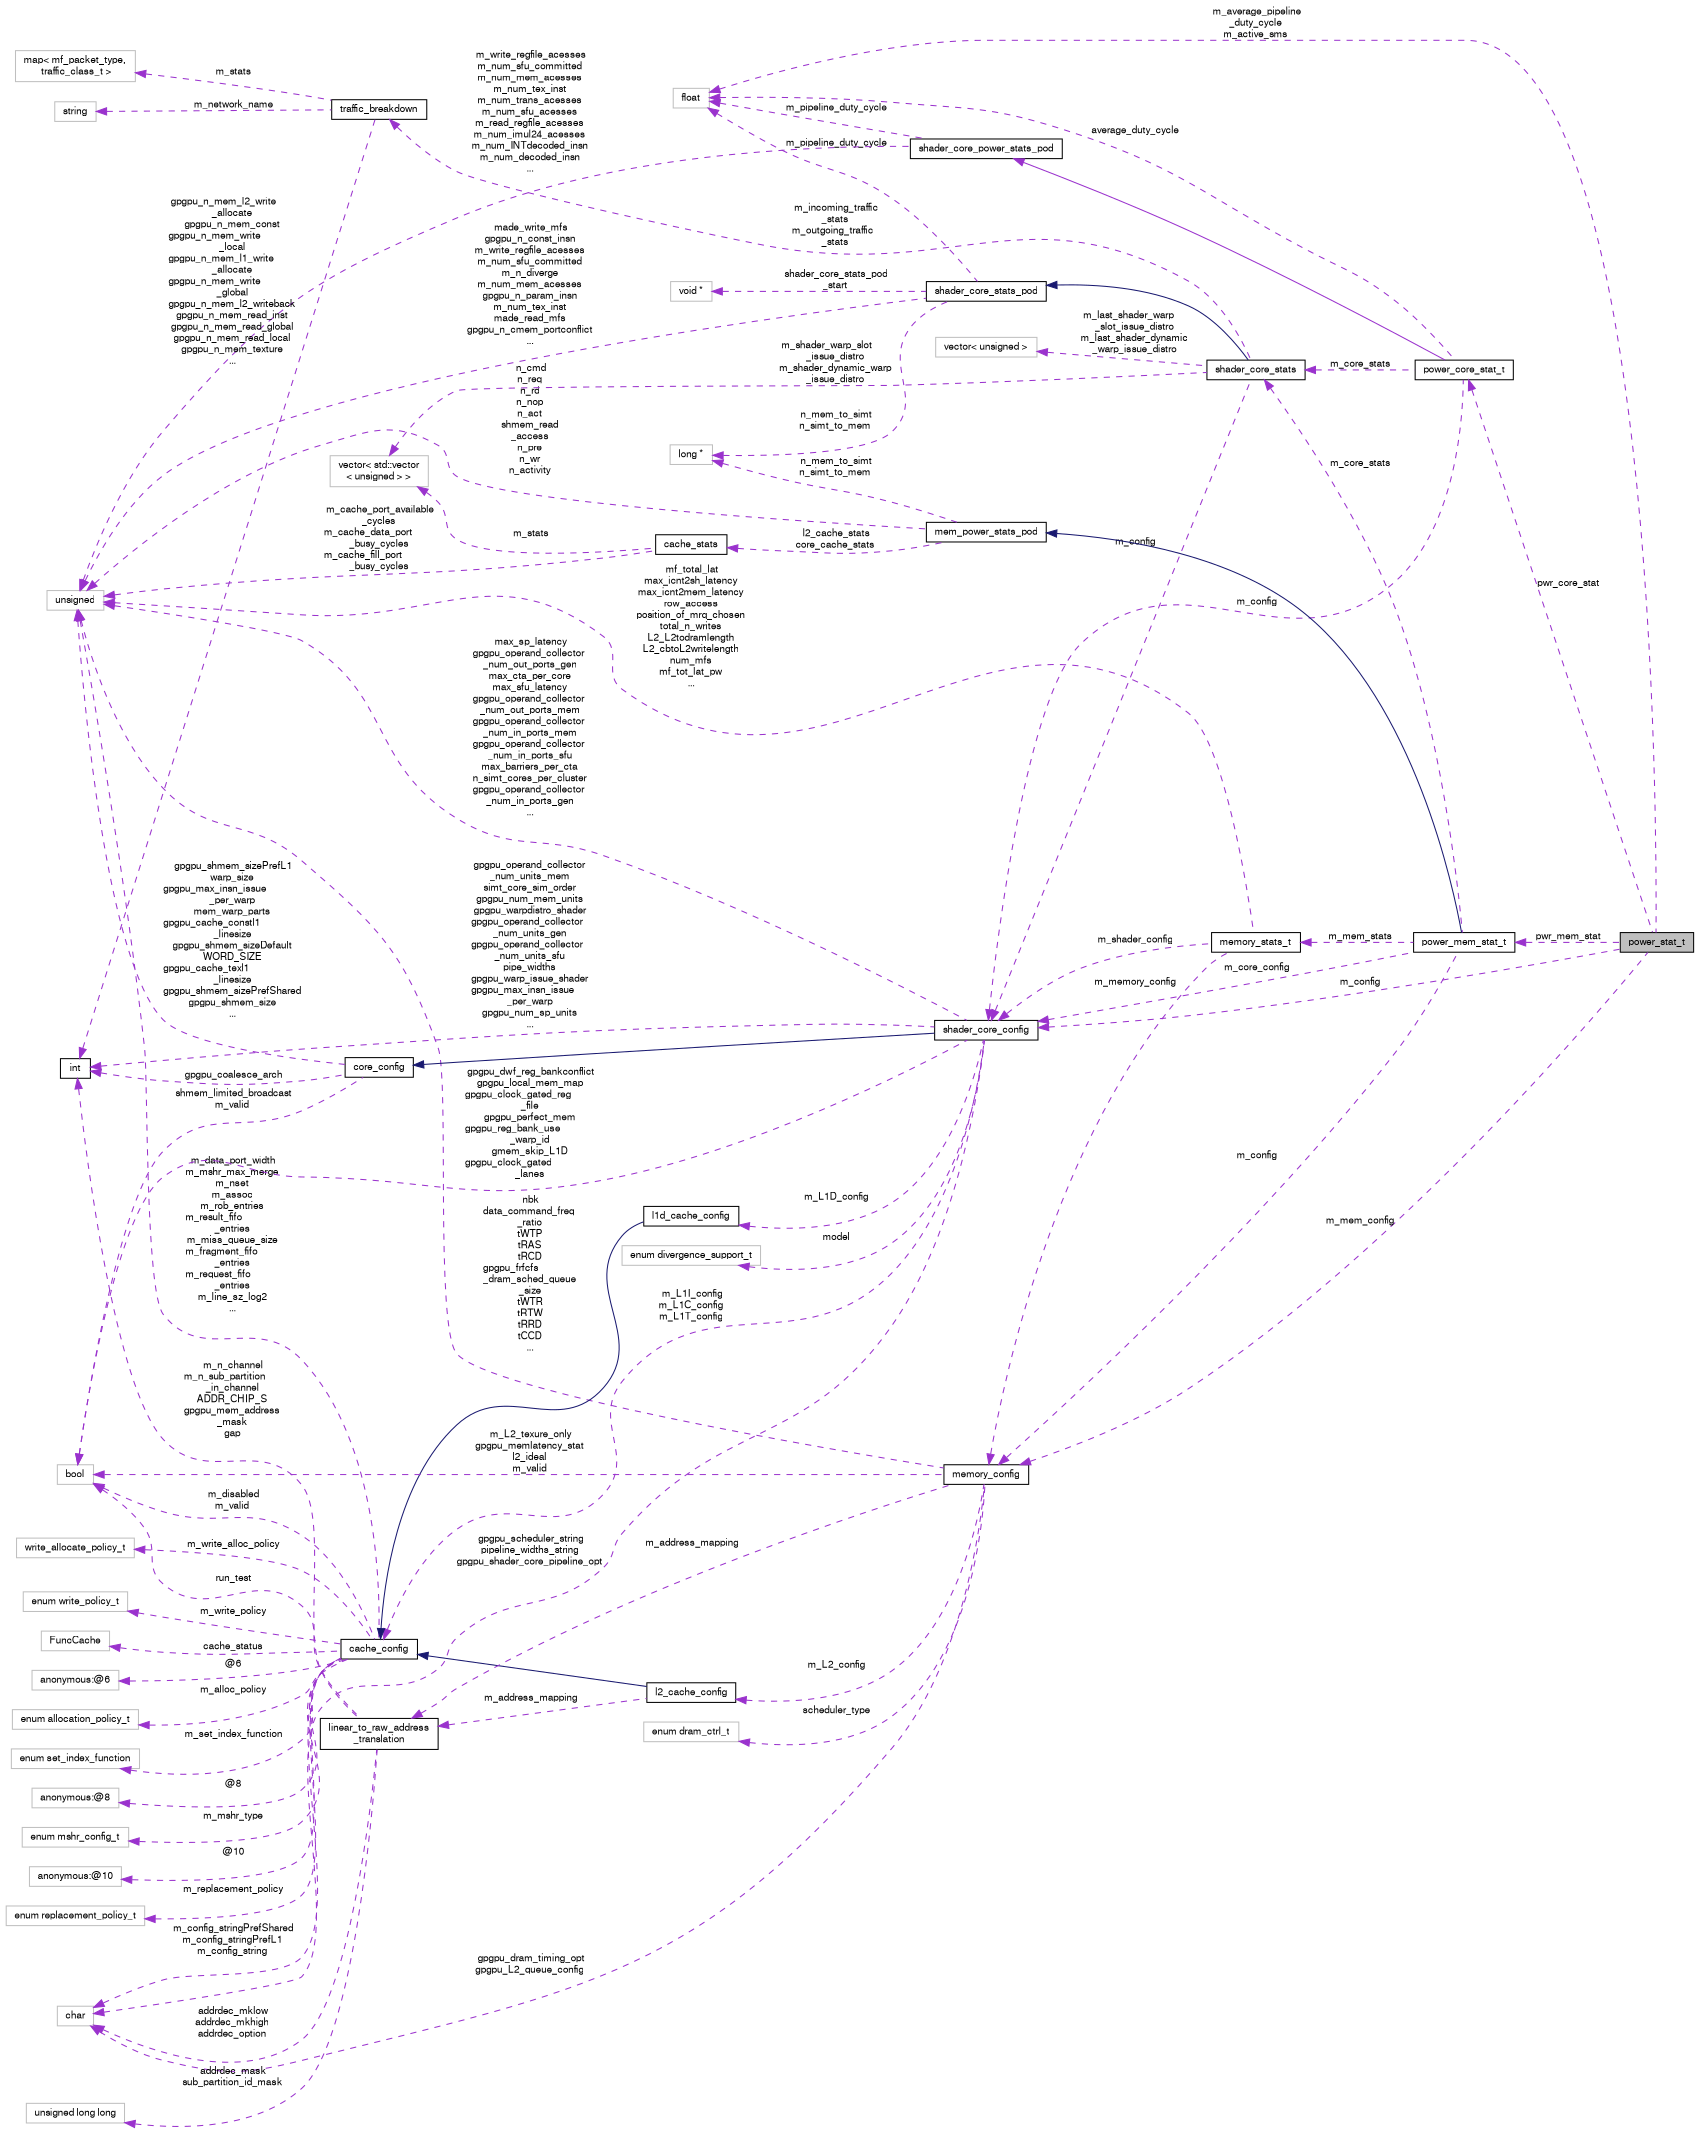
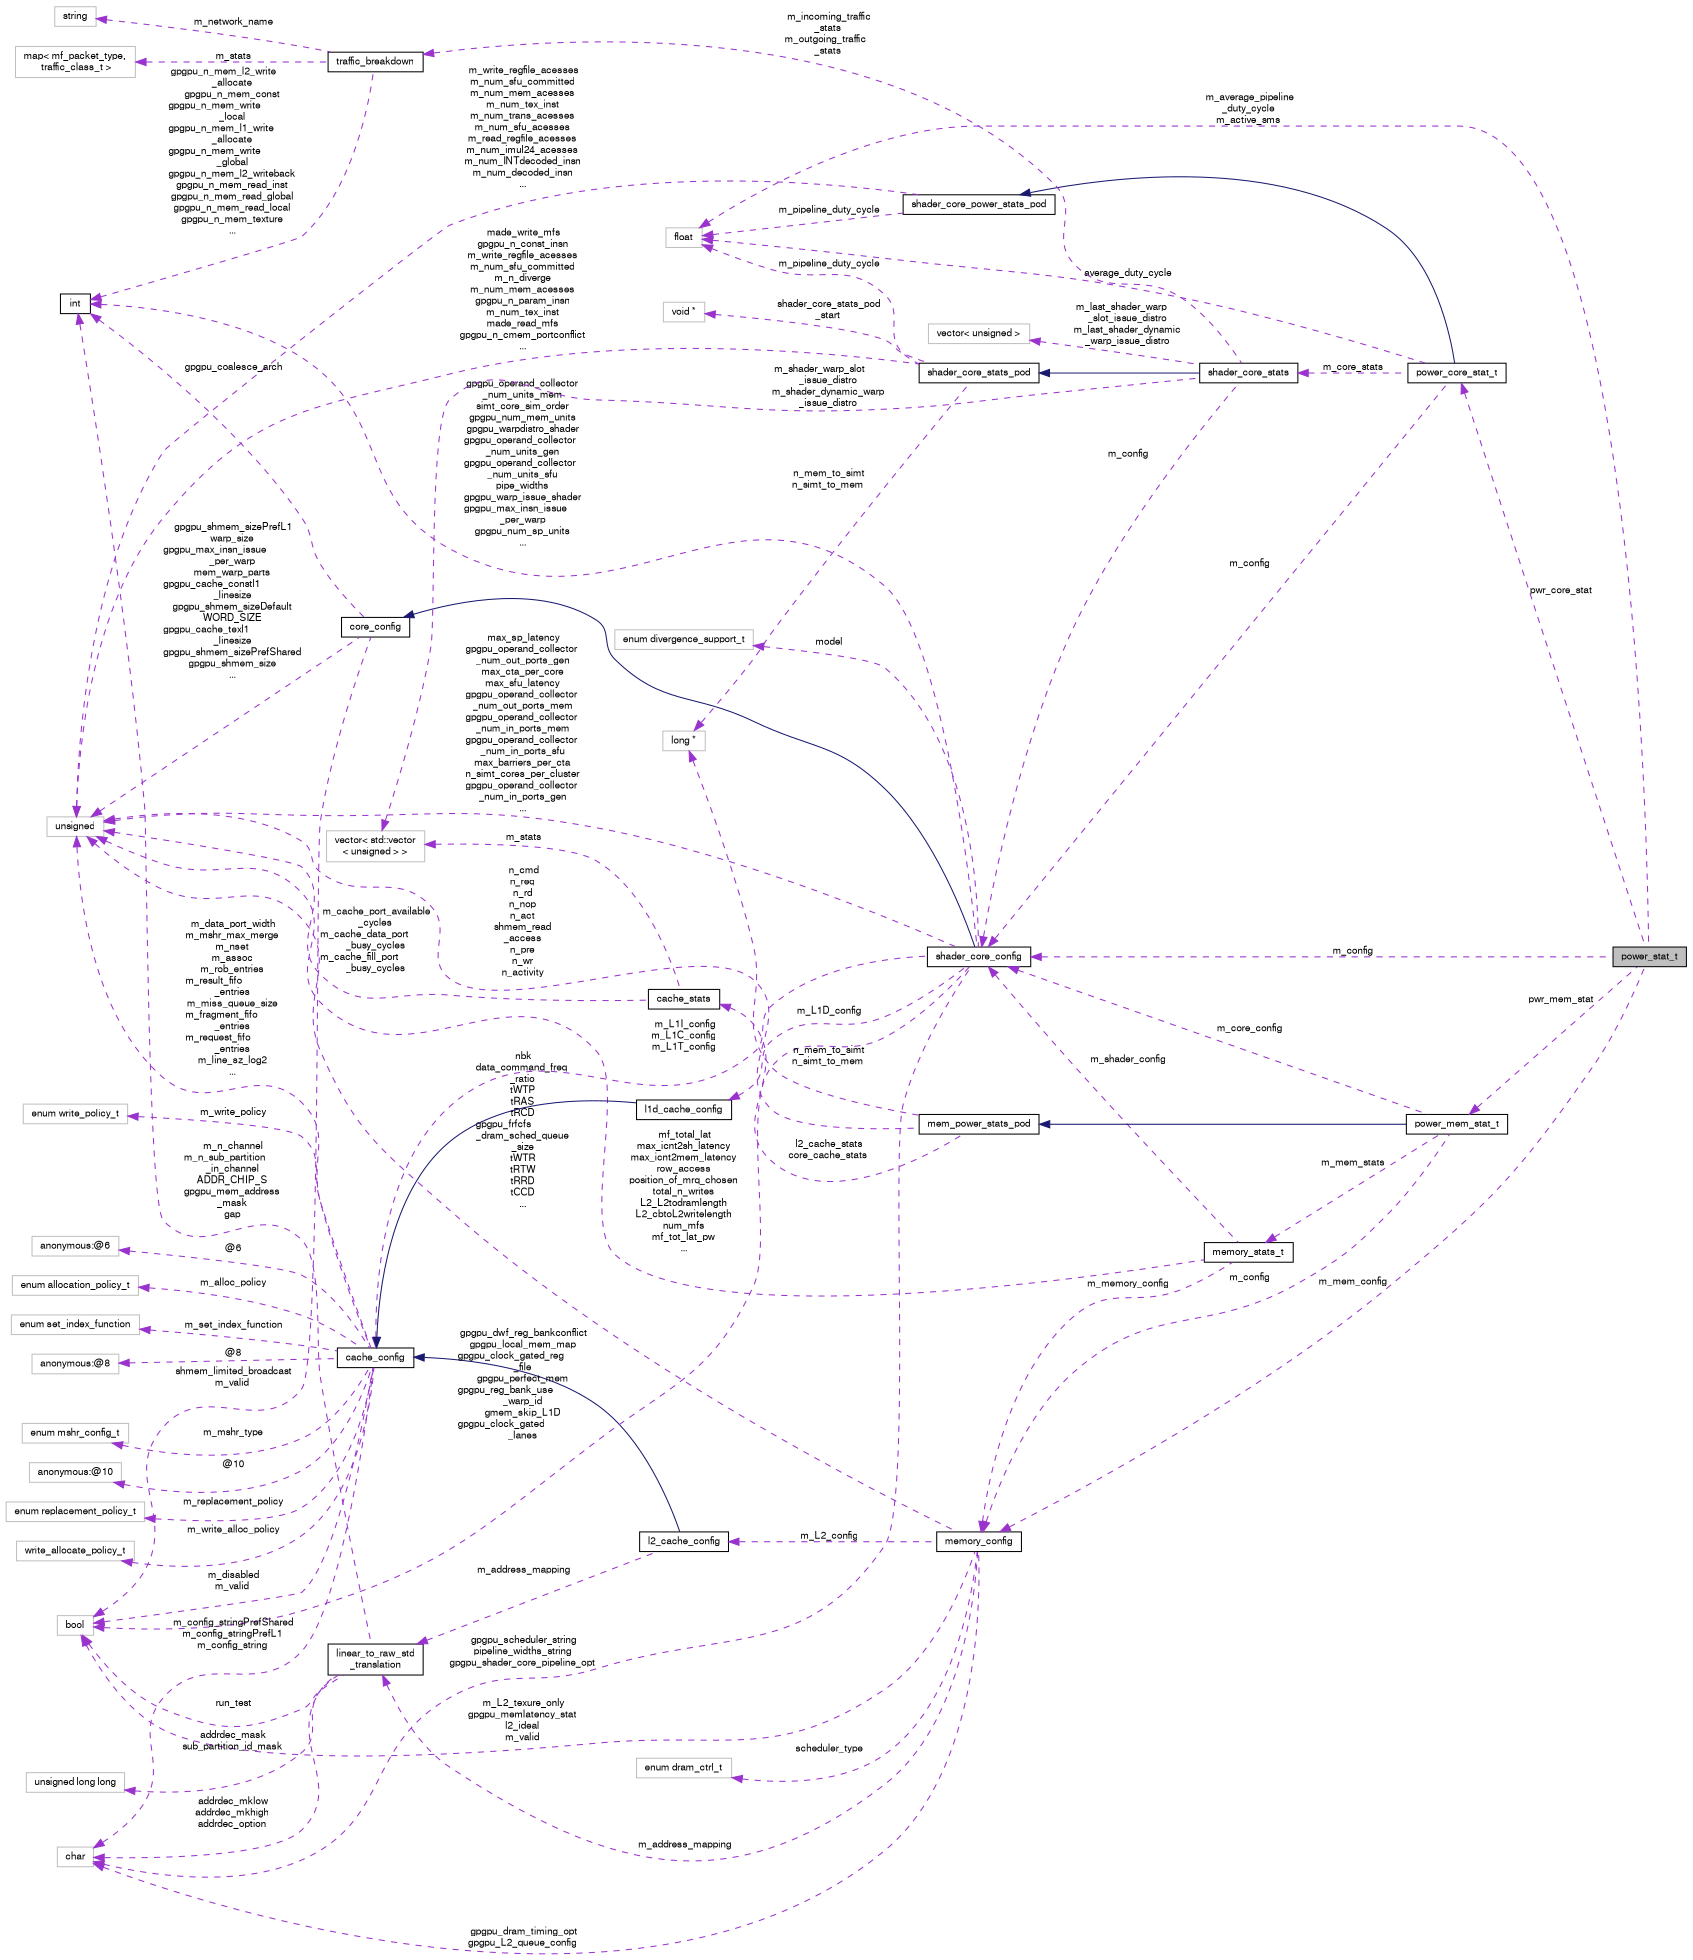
(1238, 254) -> (1289, 189)
(1408, 645) -> none
(75, 1641) -> none
(379, 1734) -> (376, 1660)
